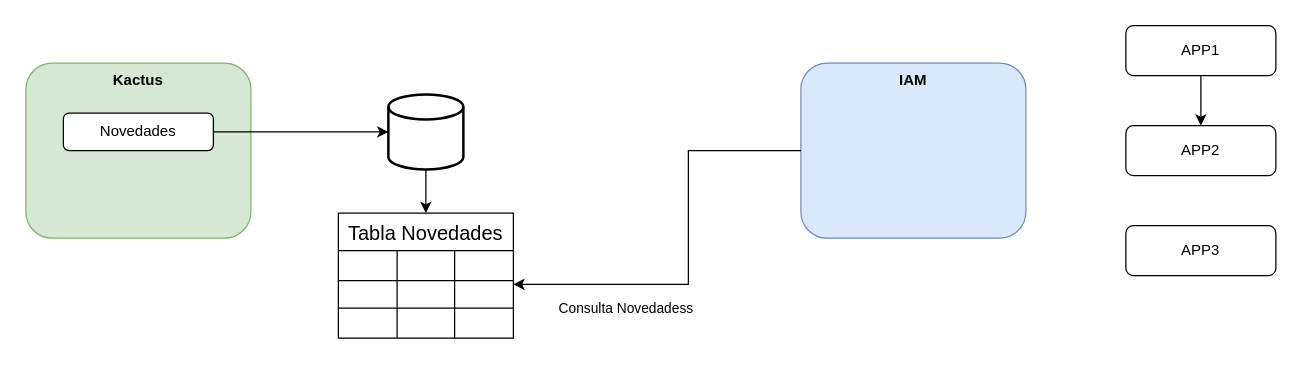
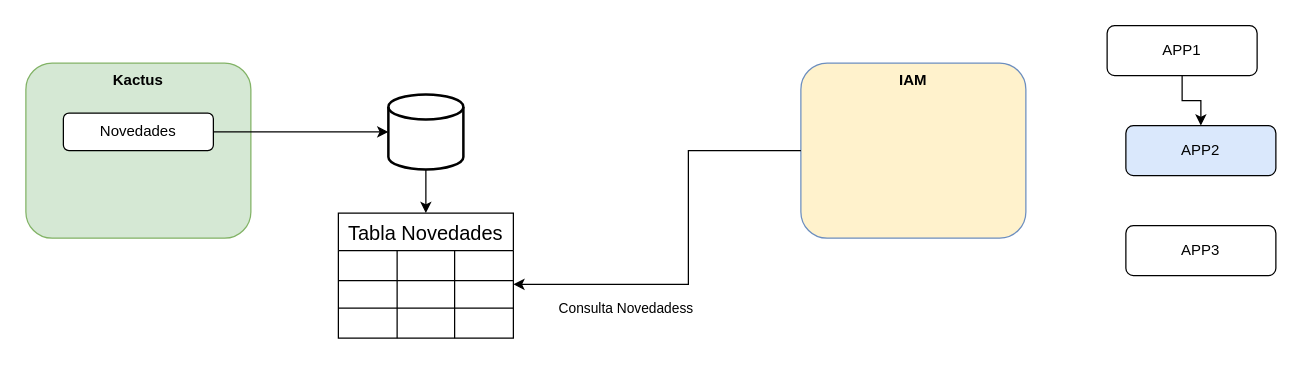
(1201, 51) -> (1182, 51)
(913, 151) -> (913, 151)
(1201, 151) -> (1201, 151)
